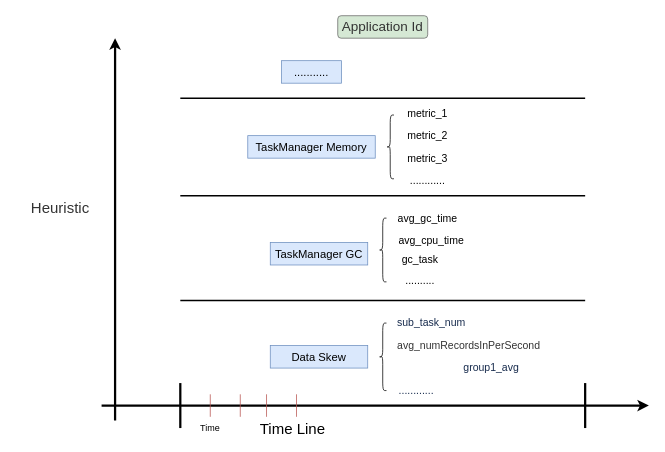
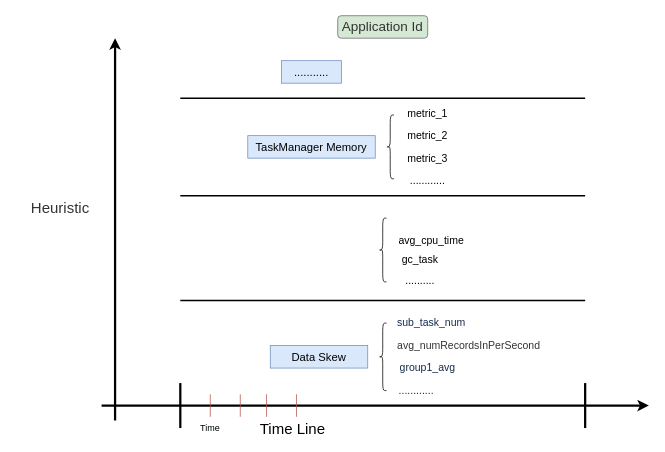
(428, 218) -> none
(319, 254) -> none
(492, 368) -> (428, 368)
